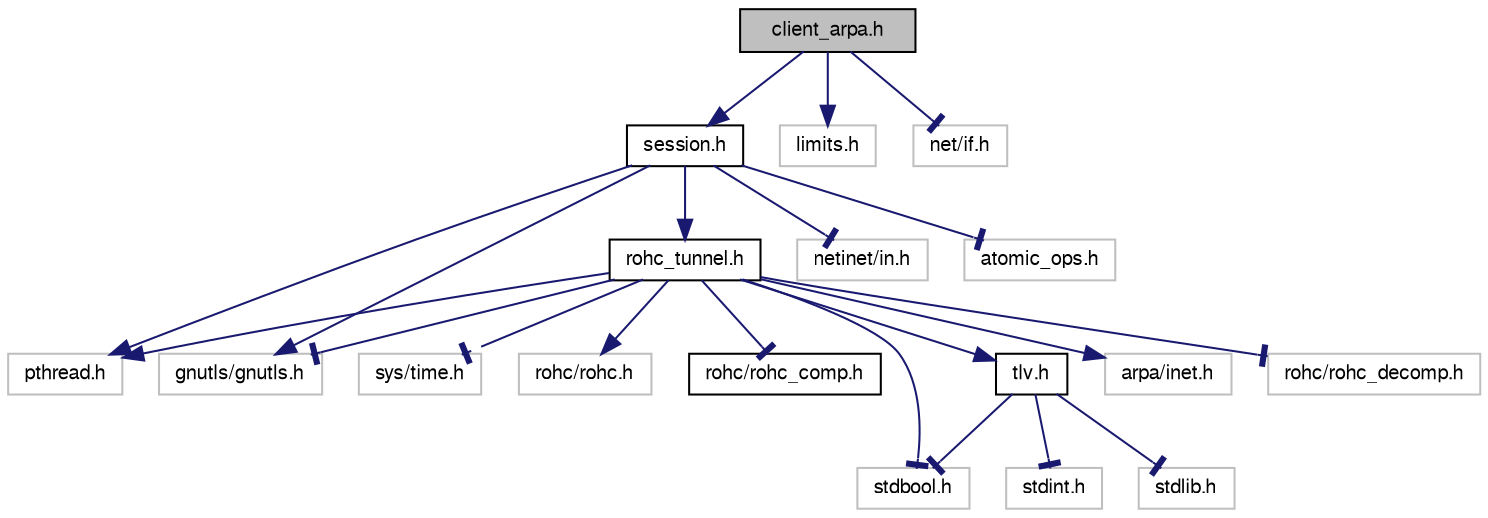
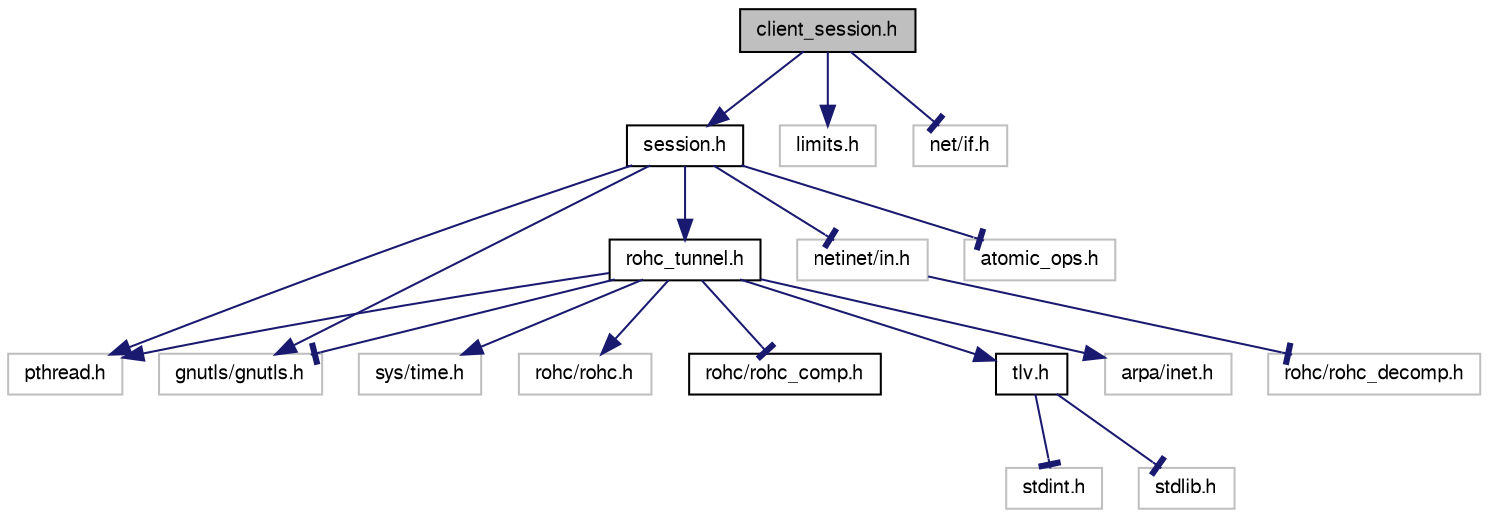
(828, 31) -> (828, 31)
(562, 313) -> (562, 313)
(1009, 317) -> (1105, 315)
(913, 488) -> none
